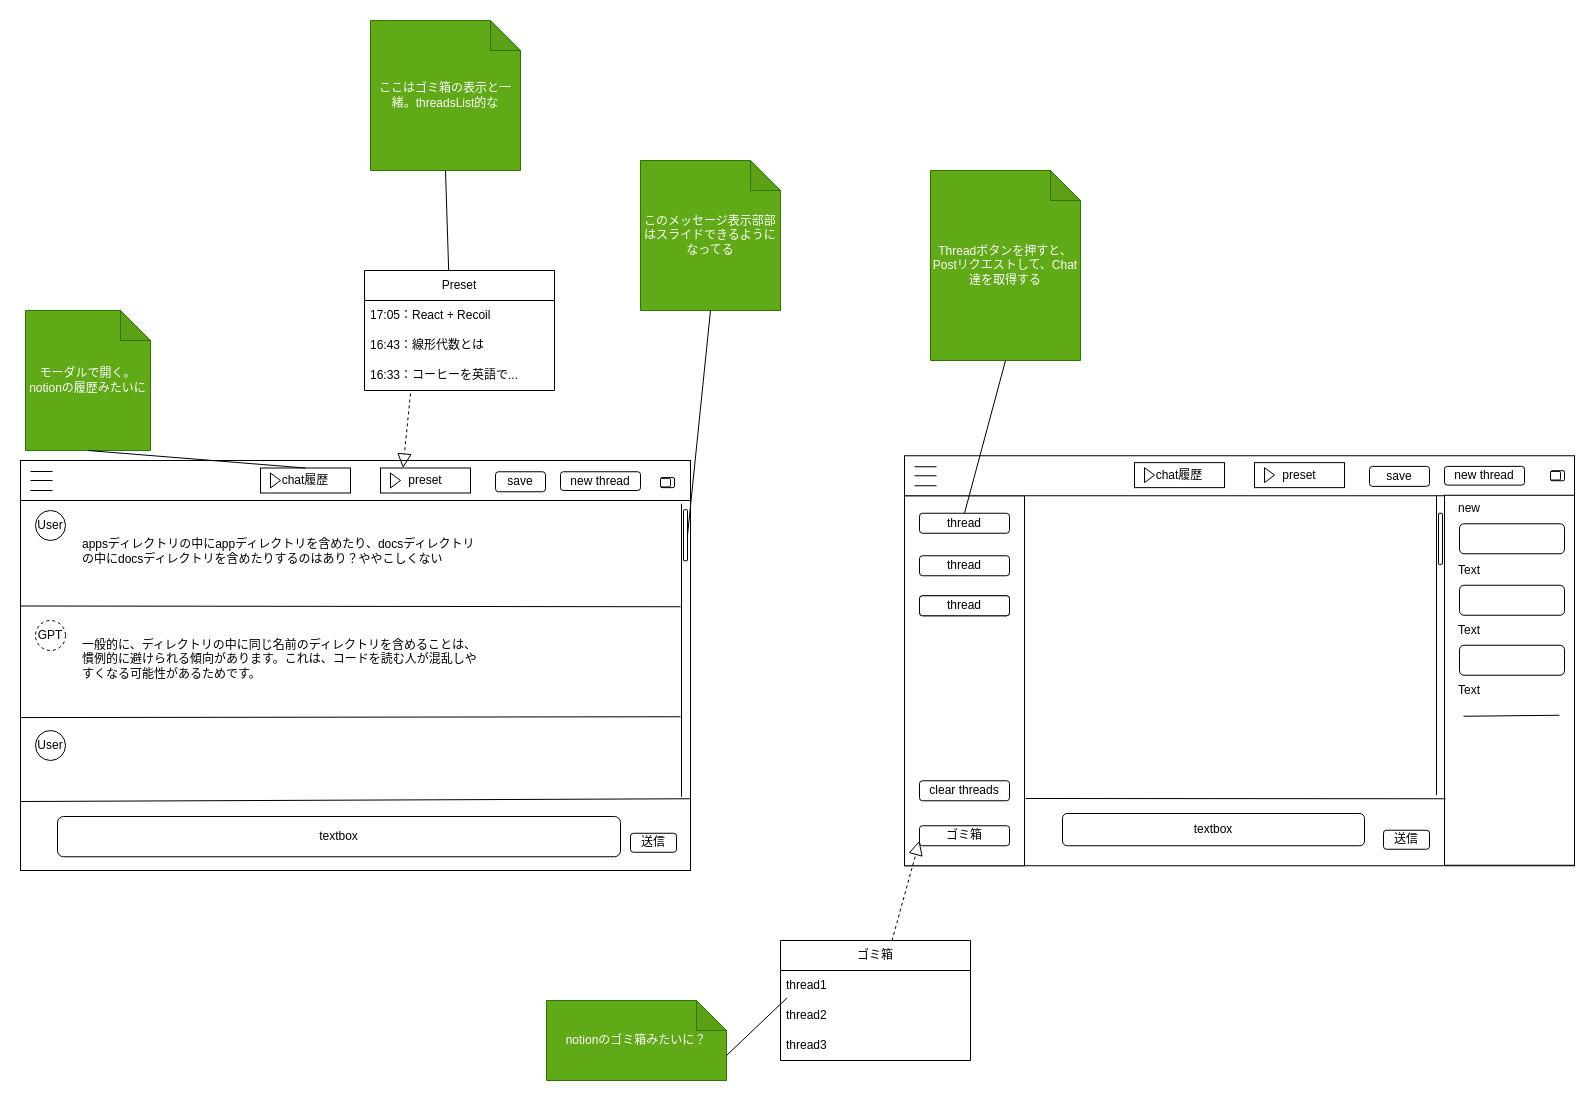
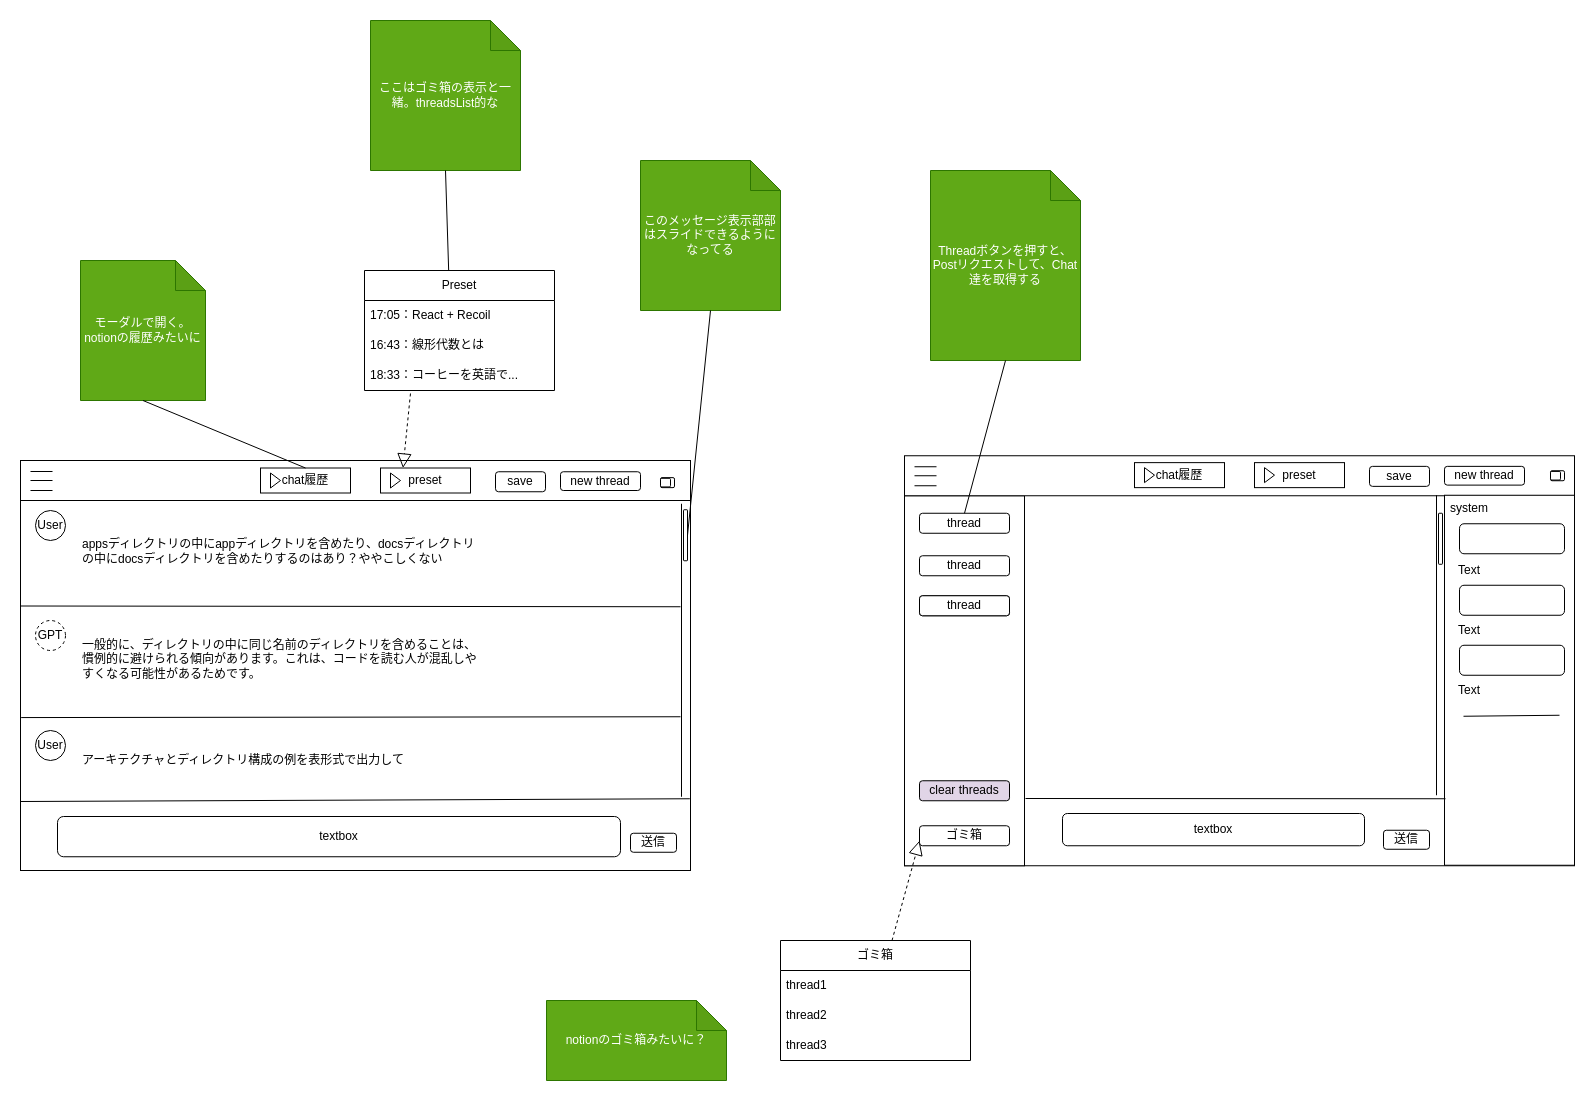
(445, 376) -> (445, 376)
(88, 381) -> (143, 331)
(1470, 509) -> (1470, 509)
none -> (271, 761)
(965, 791) -> (965, 791)
(756, 1027) -> none
